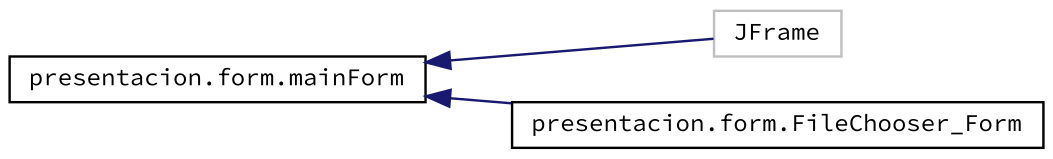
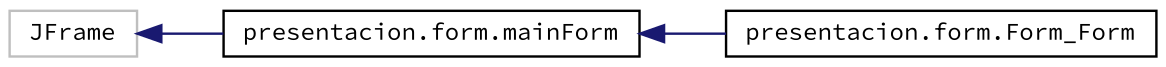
(582, 50) -> (193, 34)
(778, 125) -> (941, 34)
